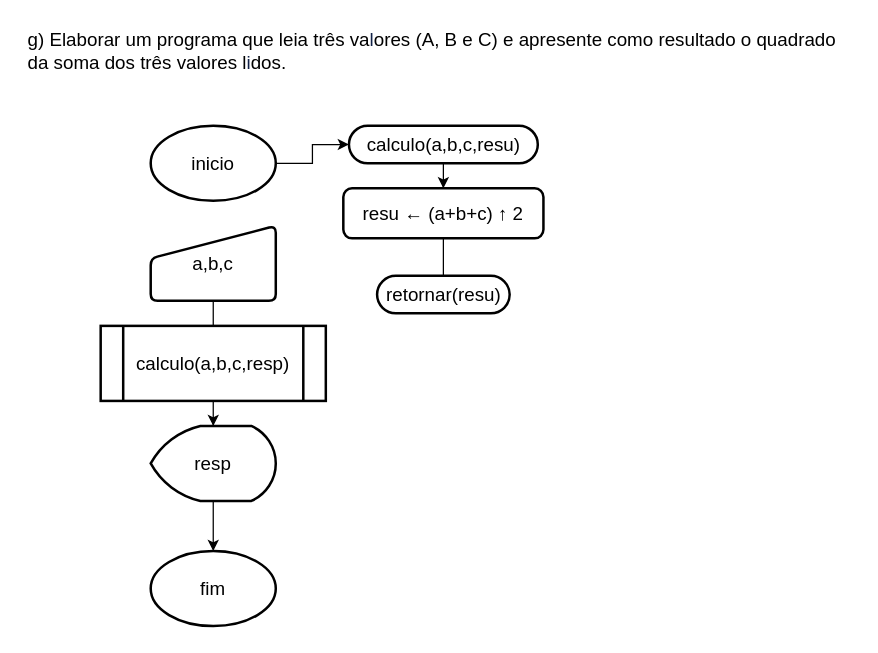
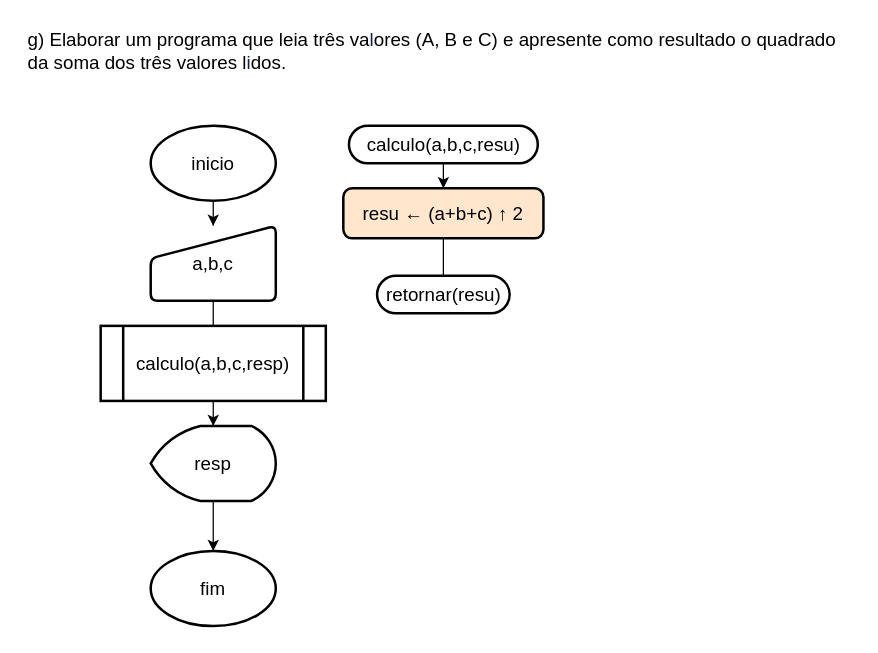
(312, 158) -> (213, 218)
(443, 213) -> (443, 213)
